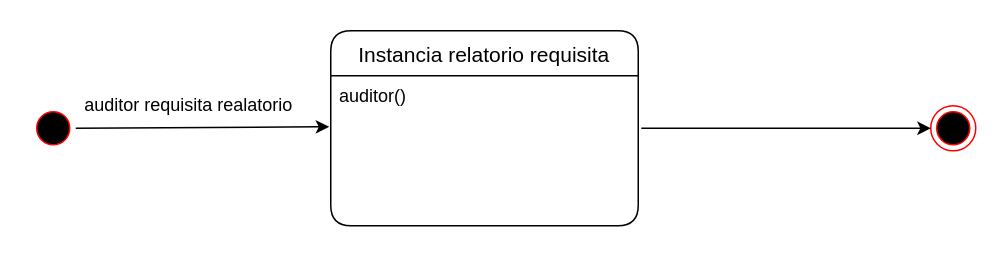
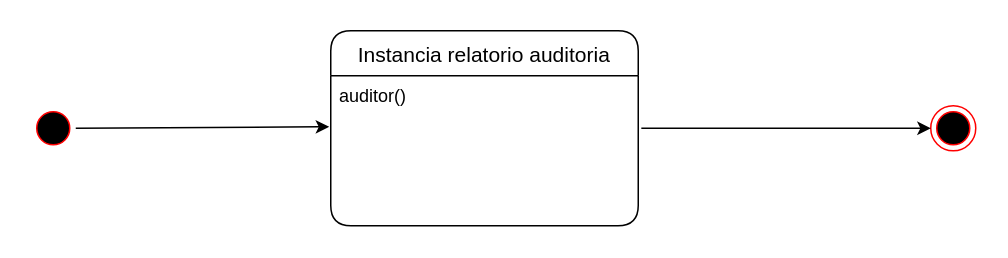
(484, 55) -> (484, 55)
(188, 106) -> none
